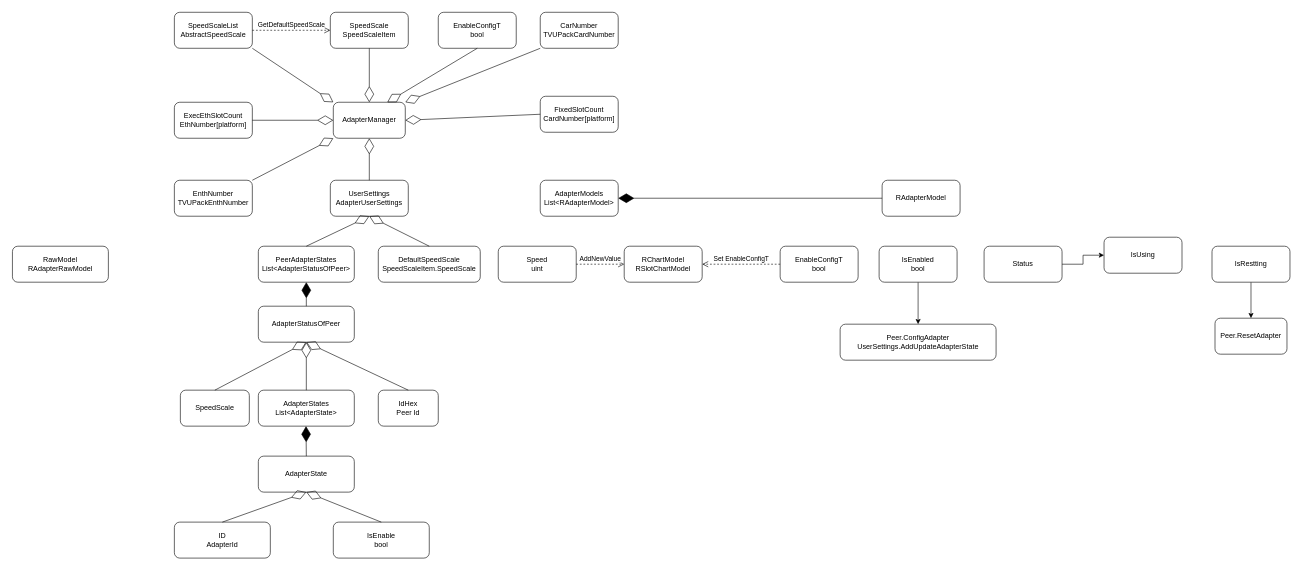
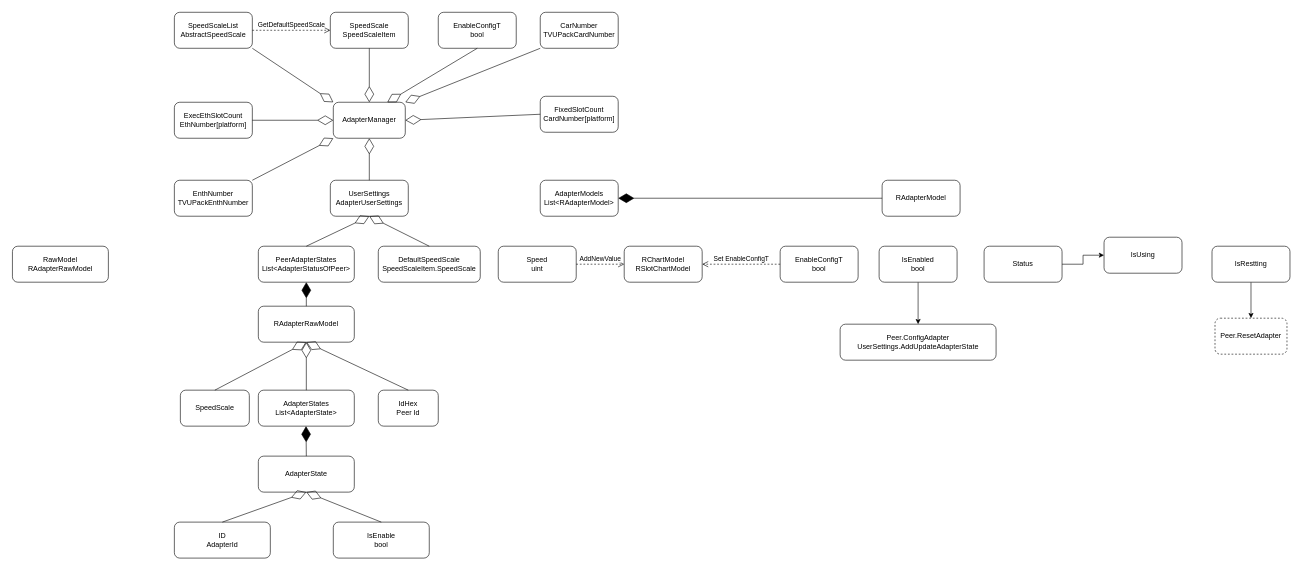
(306, 324) -> (306, 324)
(1251, 336) -> (1251, 336)
